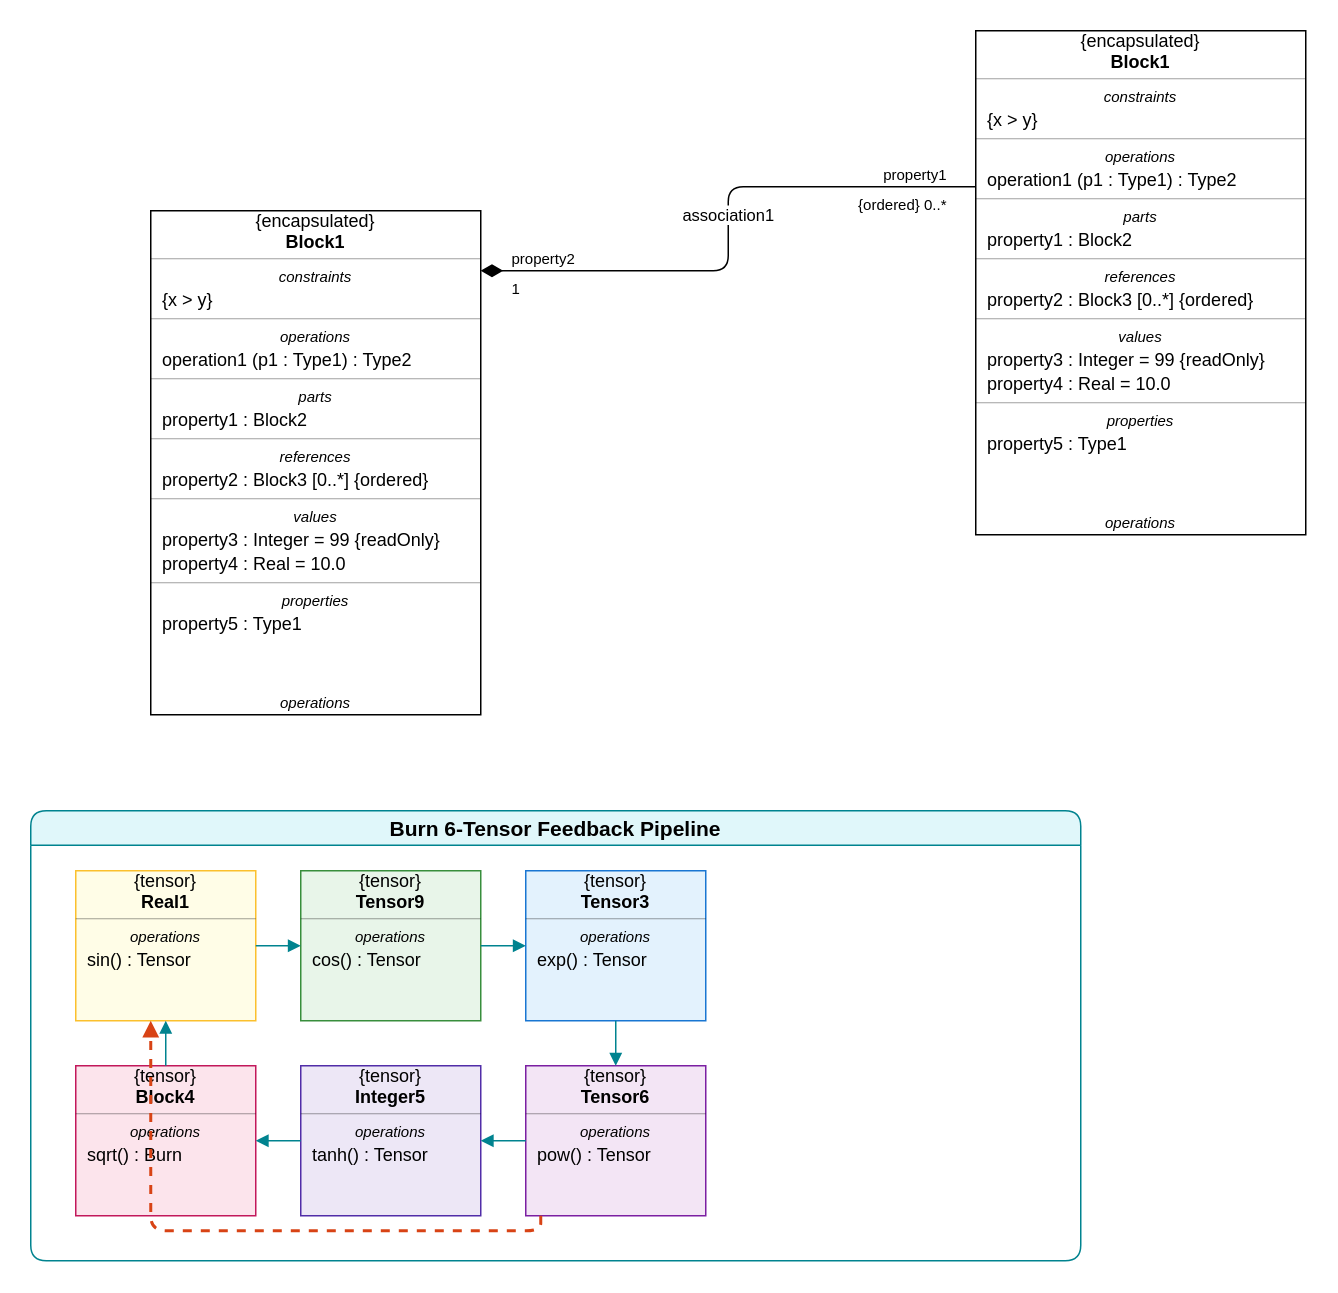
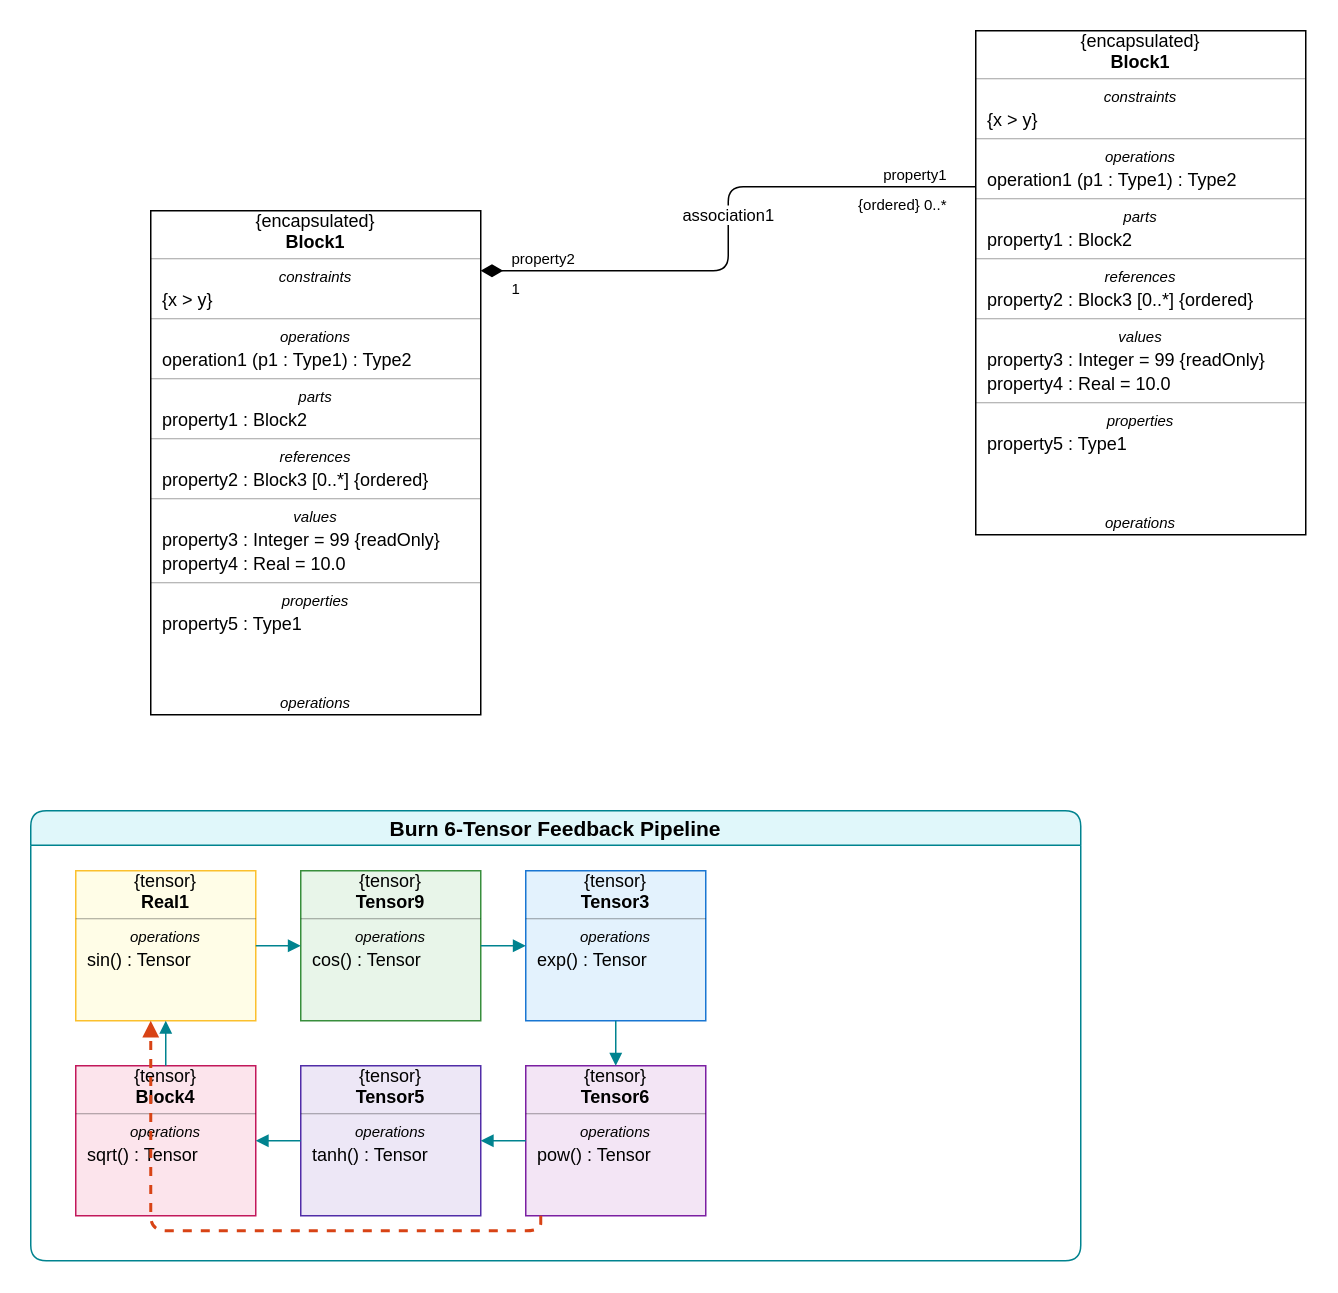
(391, 1097) -> (391, 1097)
(146, 1156) -> (156, 1156)
